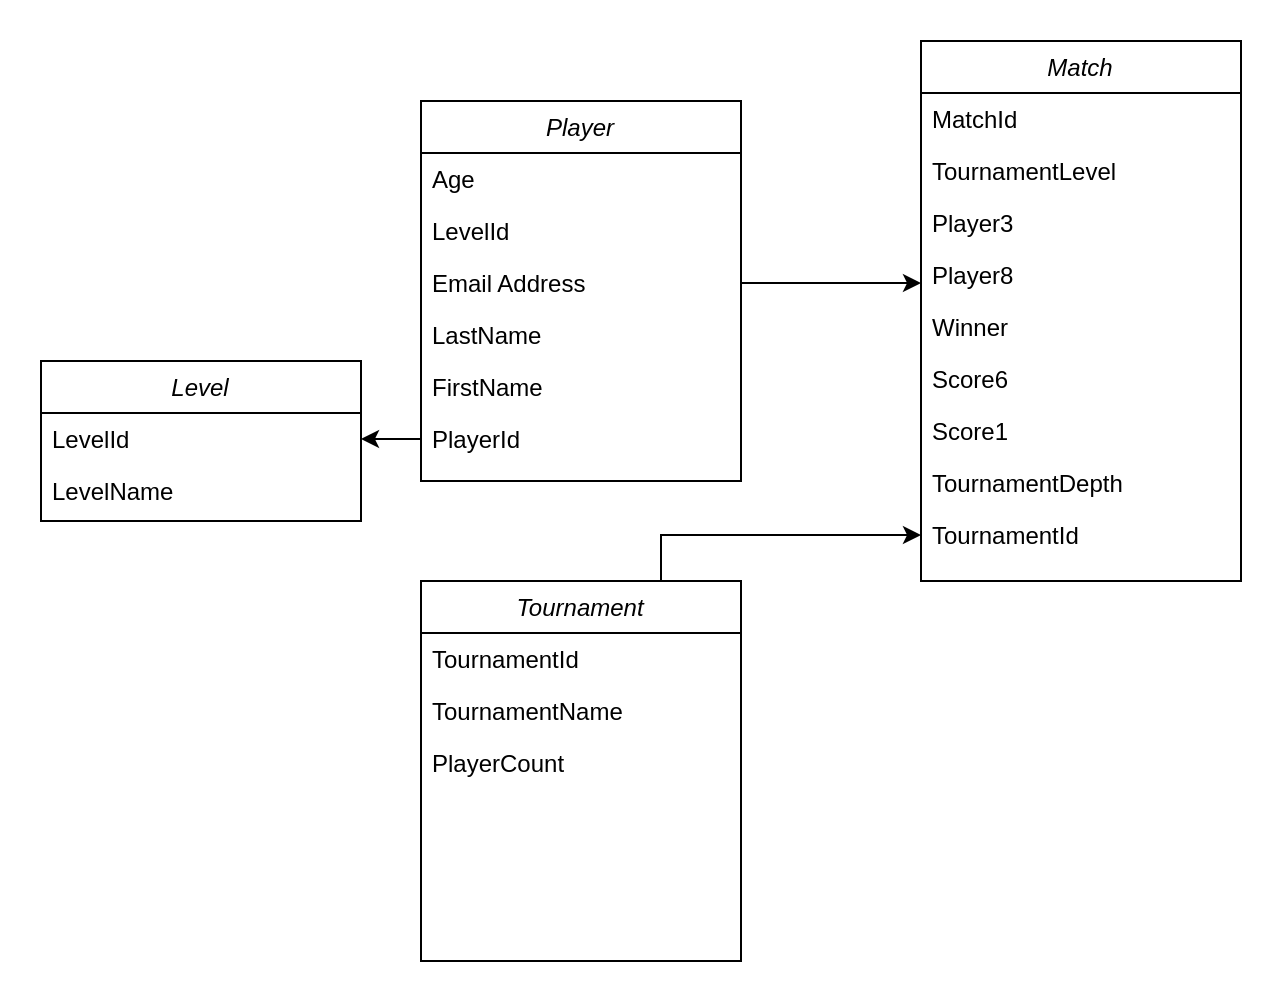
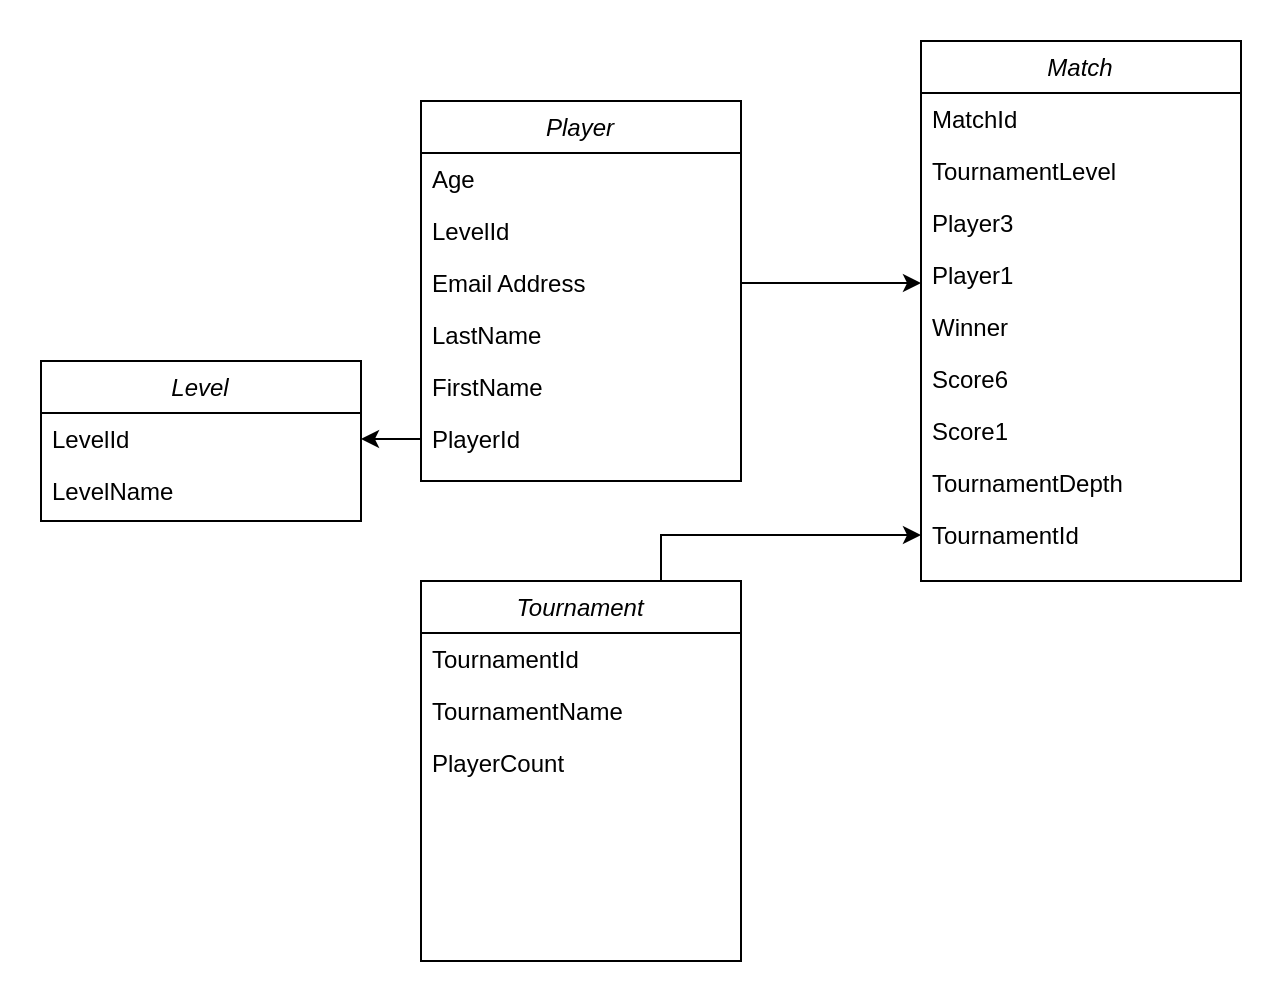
(976, 276) -> (976, 276)
